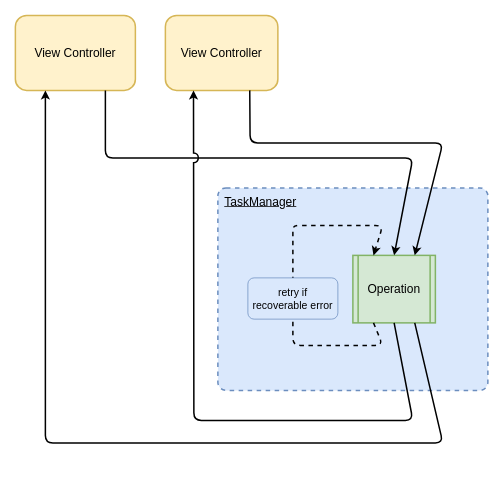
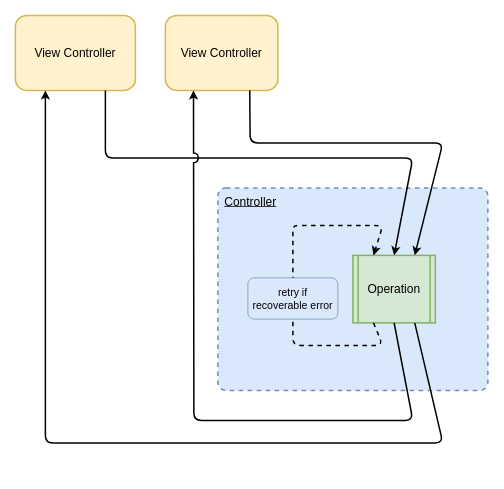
(262, 202) -> (255, 202)
